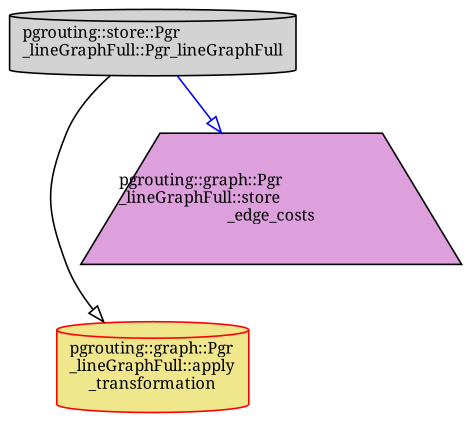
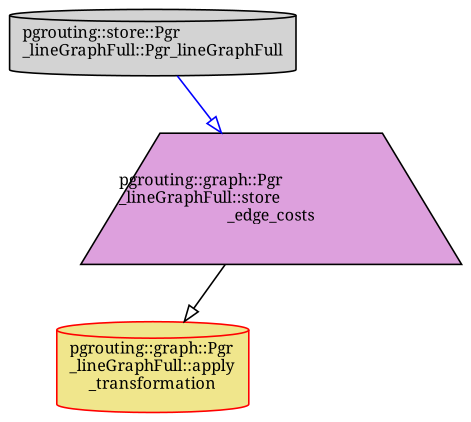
(51, 189) -> (209, 287)
